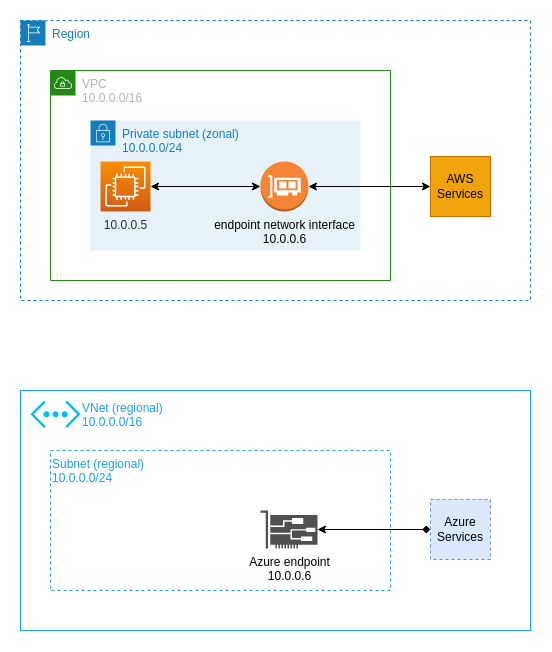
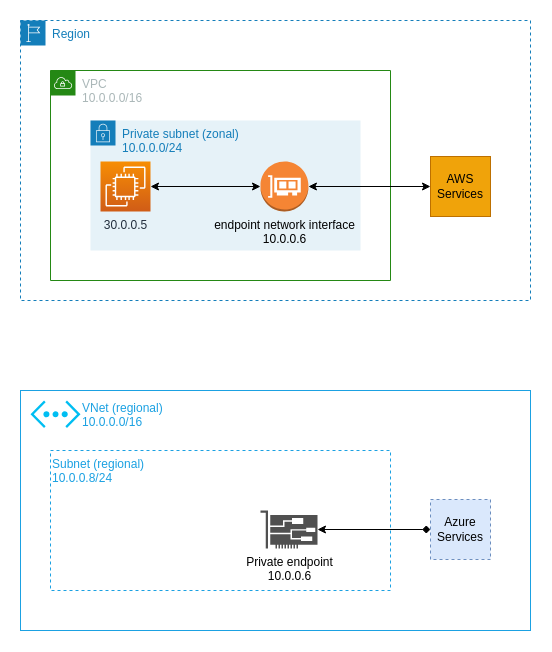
(126, 226) -> (126, 226)
(105, 472) -> (105, 472)
(290, 570) -> (290, 570)
